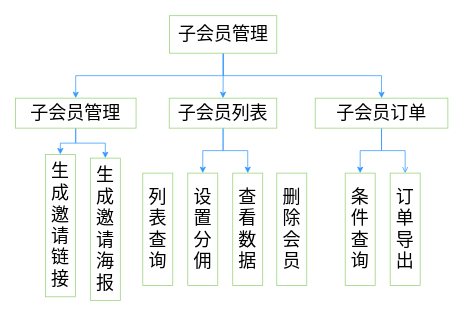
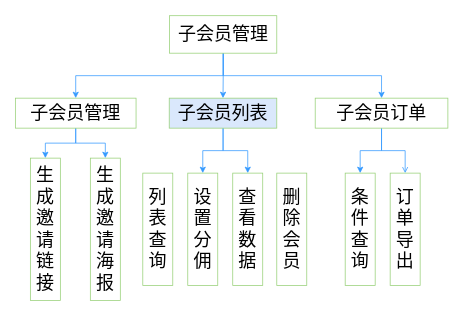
(223, 113) -> (223, 113)
(60, 225) -> (45, 229)
